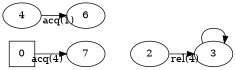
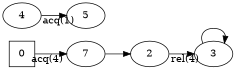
(86, 16) -> (86, 16)
none -> (114, 54)
